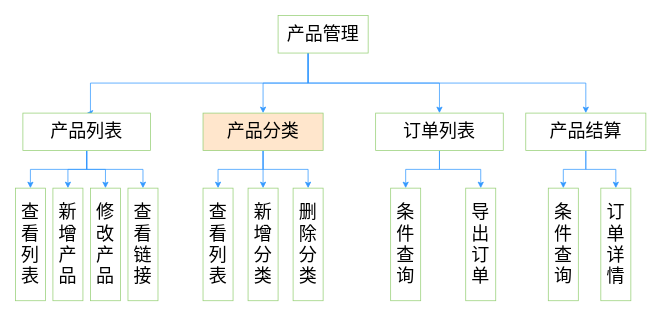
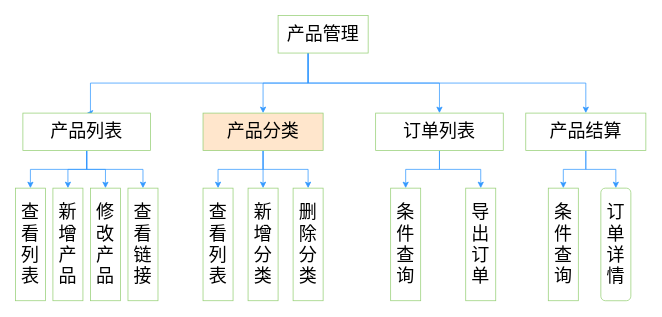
(615, 244) -> (615, 244)
